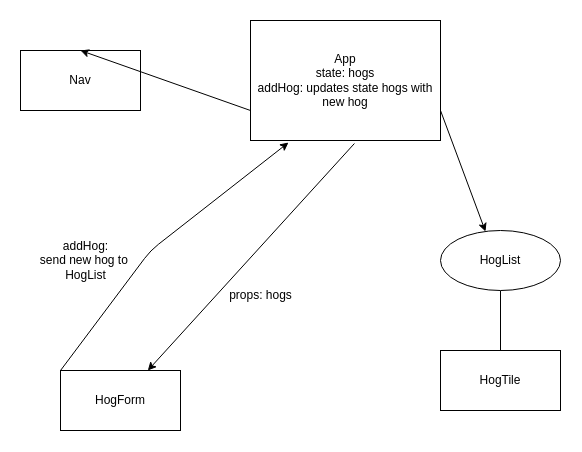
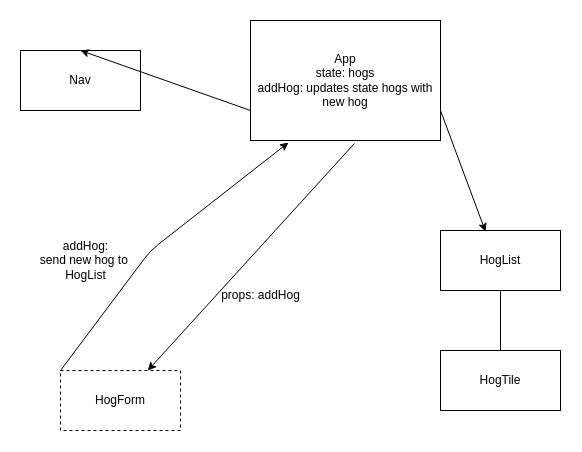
(501, 261) -> (501, 261)
(261, 296) -> (261, 296)
(121, 401) -> (121, 401)
